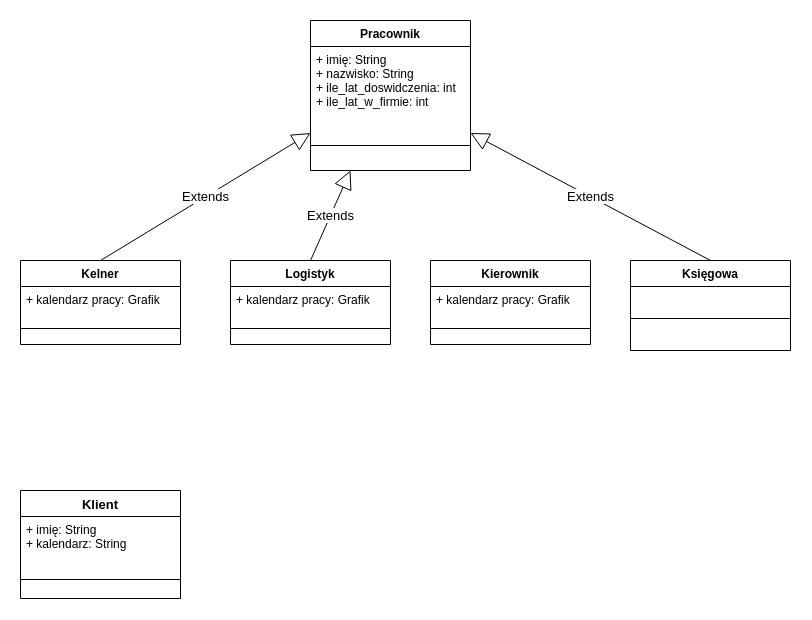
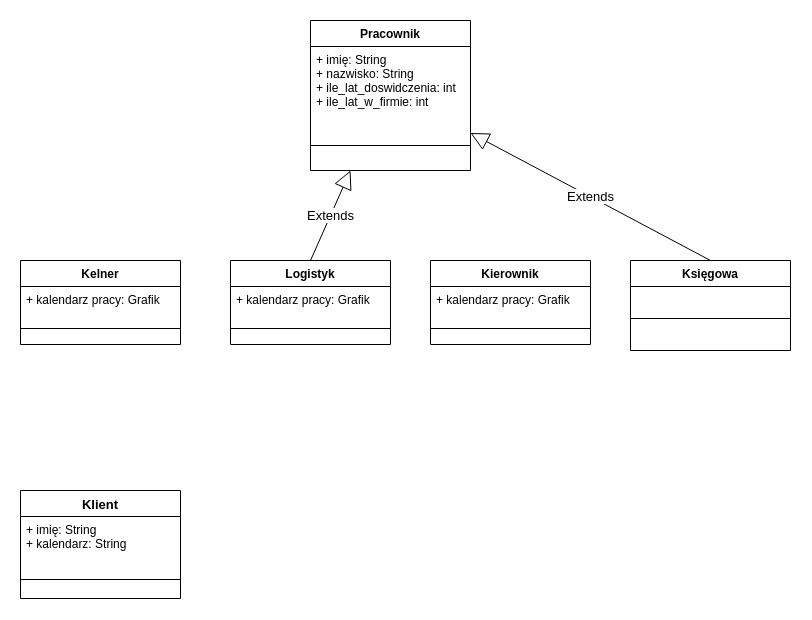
(197, 202) -> none
